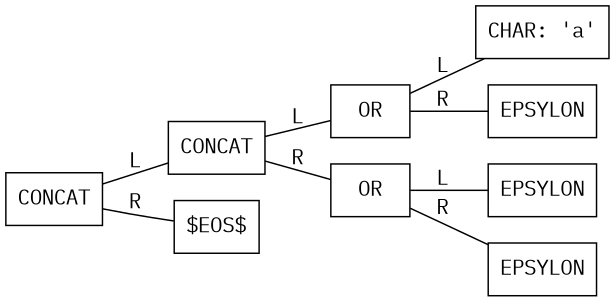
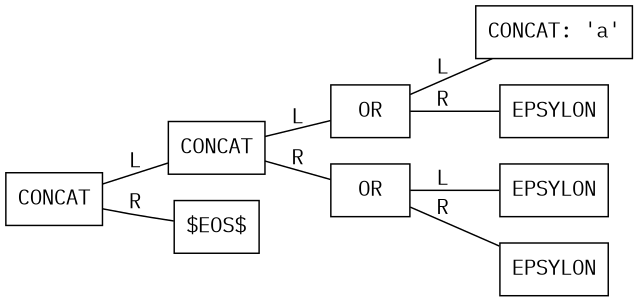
(542, 32) -> (554, 32)
